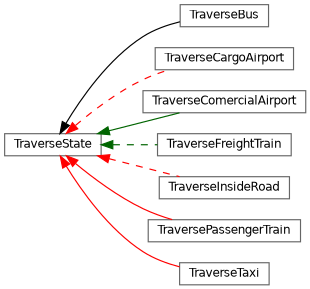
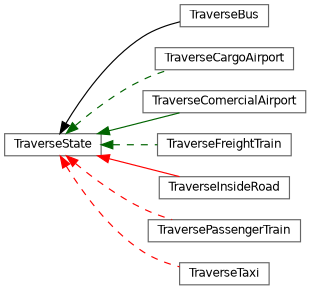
(119, 93) -> (119, 93)
(144, 168) -> (144, 168)
(121, 197) -> (121, 197)
(114, 227) -> (114, 227)
